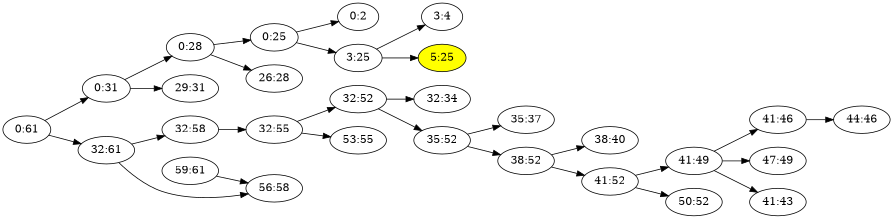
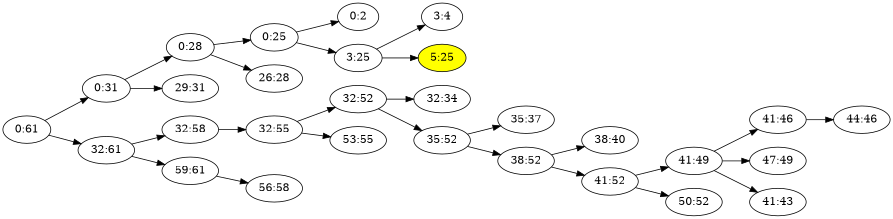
(175, 195) -> (145, 160)
